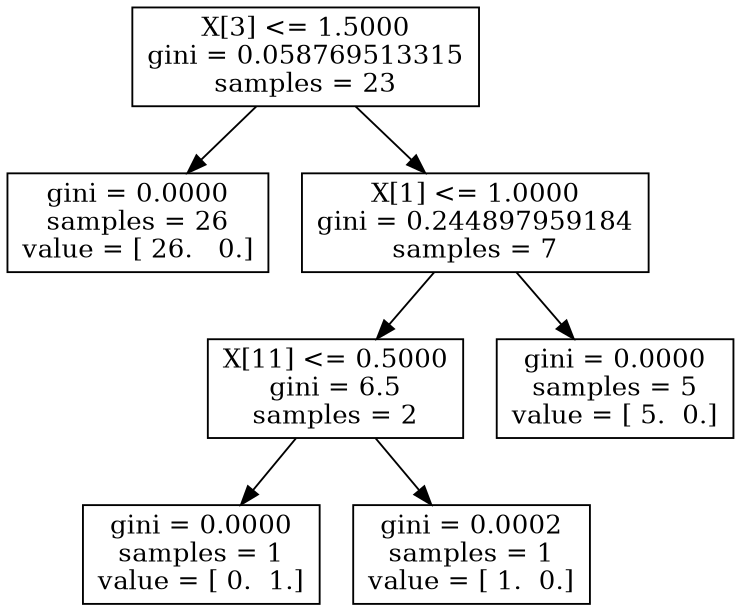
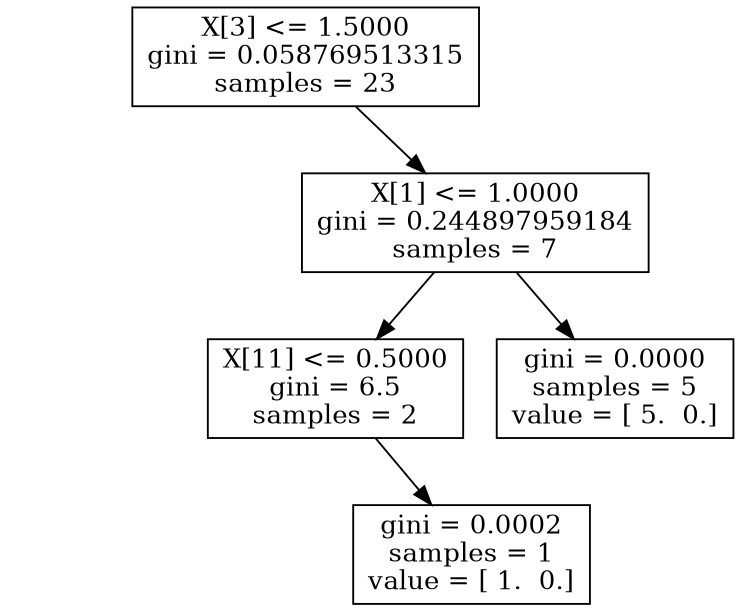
(138, 223) -> none
(201, 555) -> none
